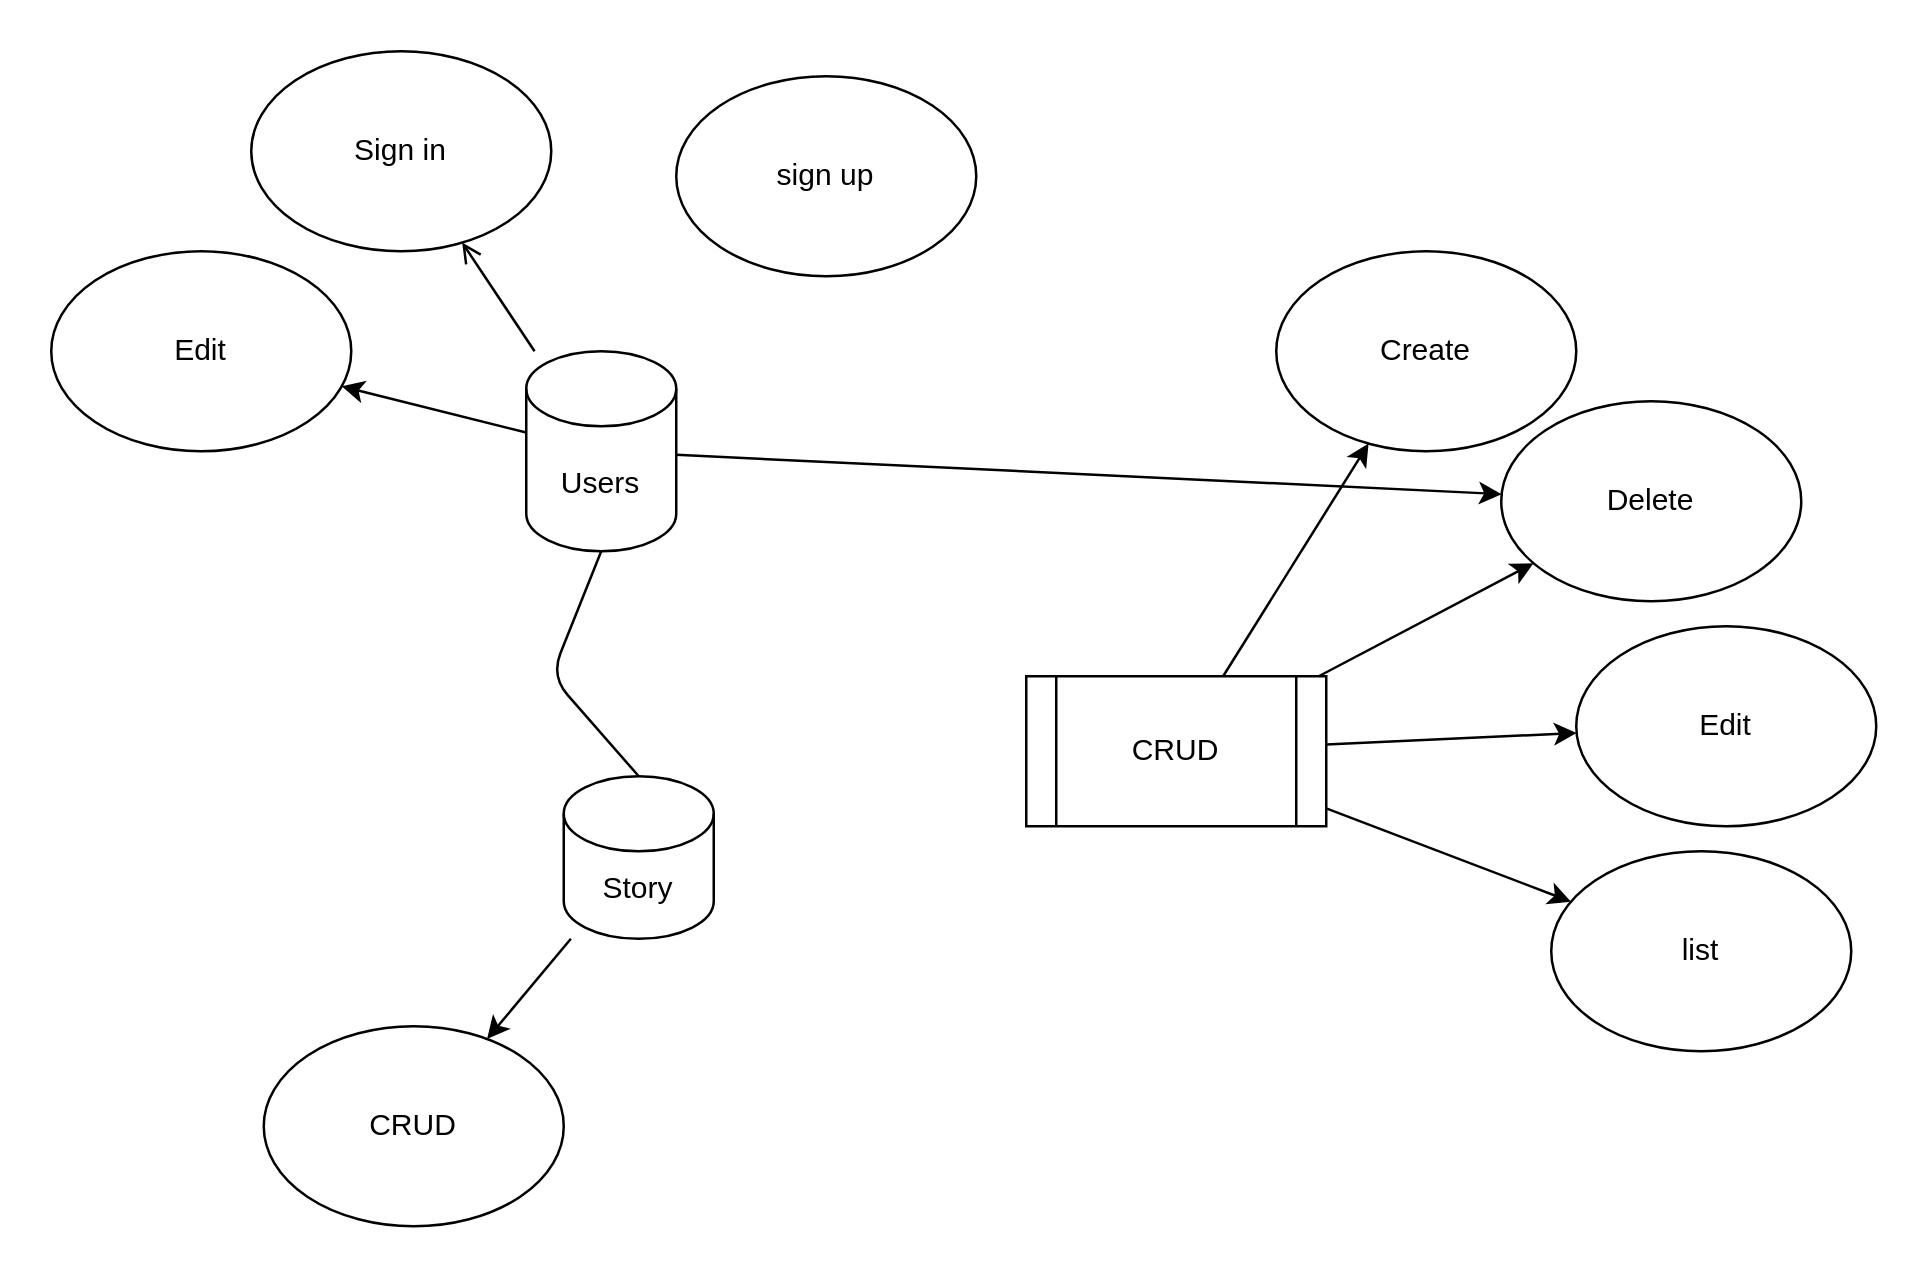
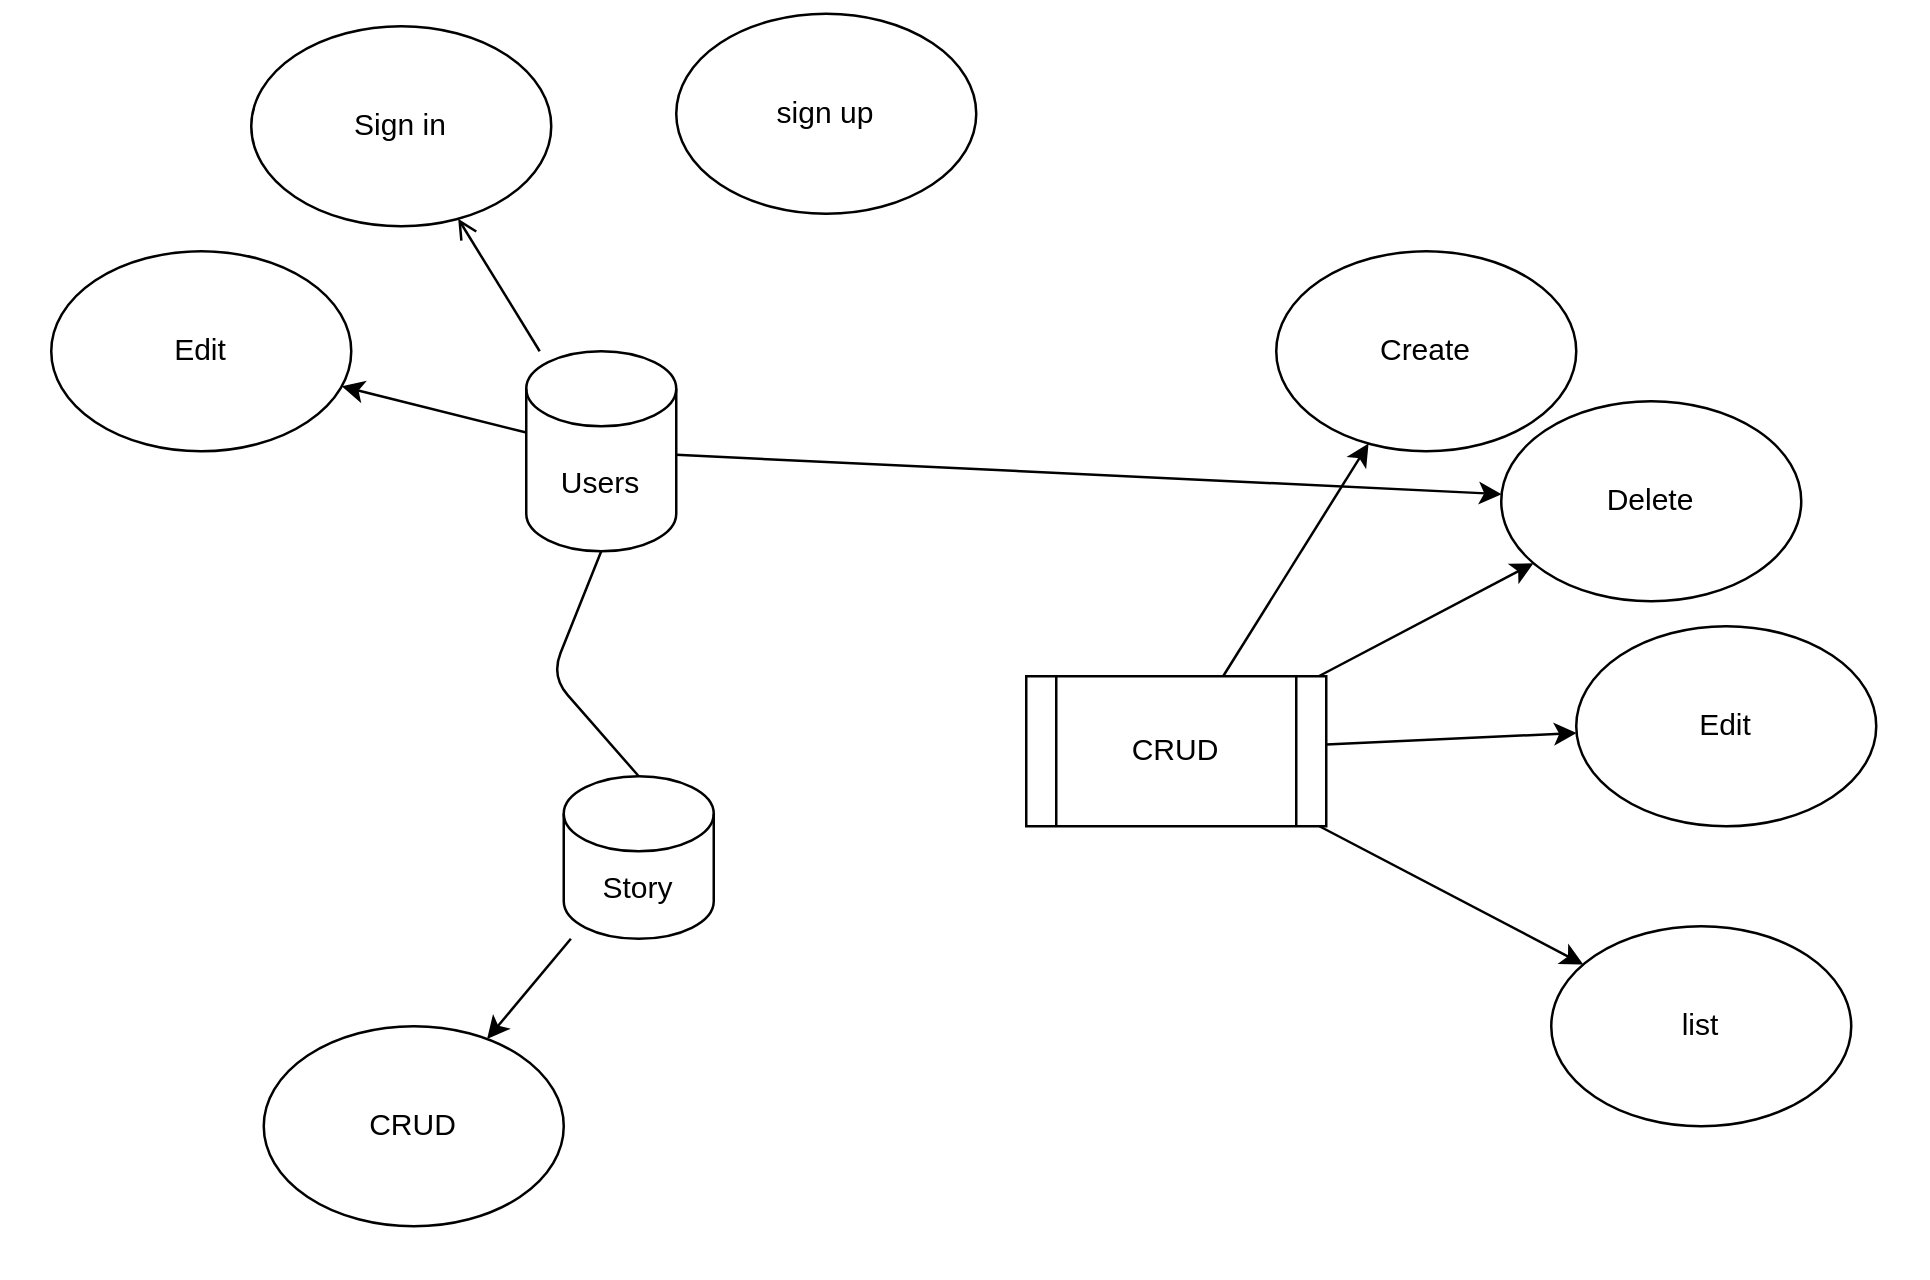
(401, 151) -> (401, 126)
(826, 176) -> (826, 114)
(1701, 951) -> (1701, 1026)
